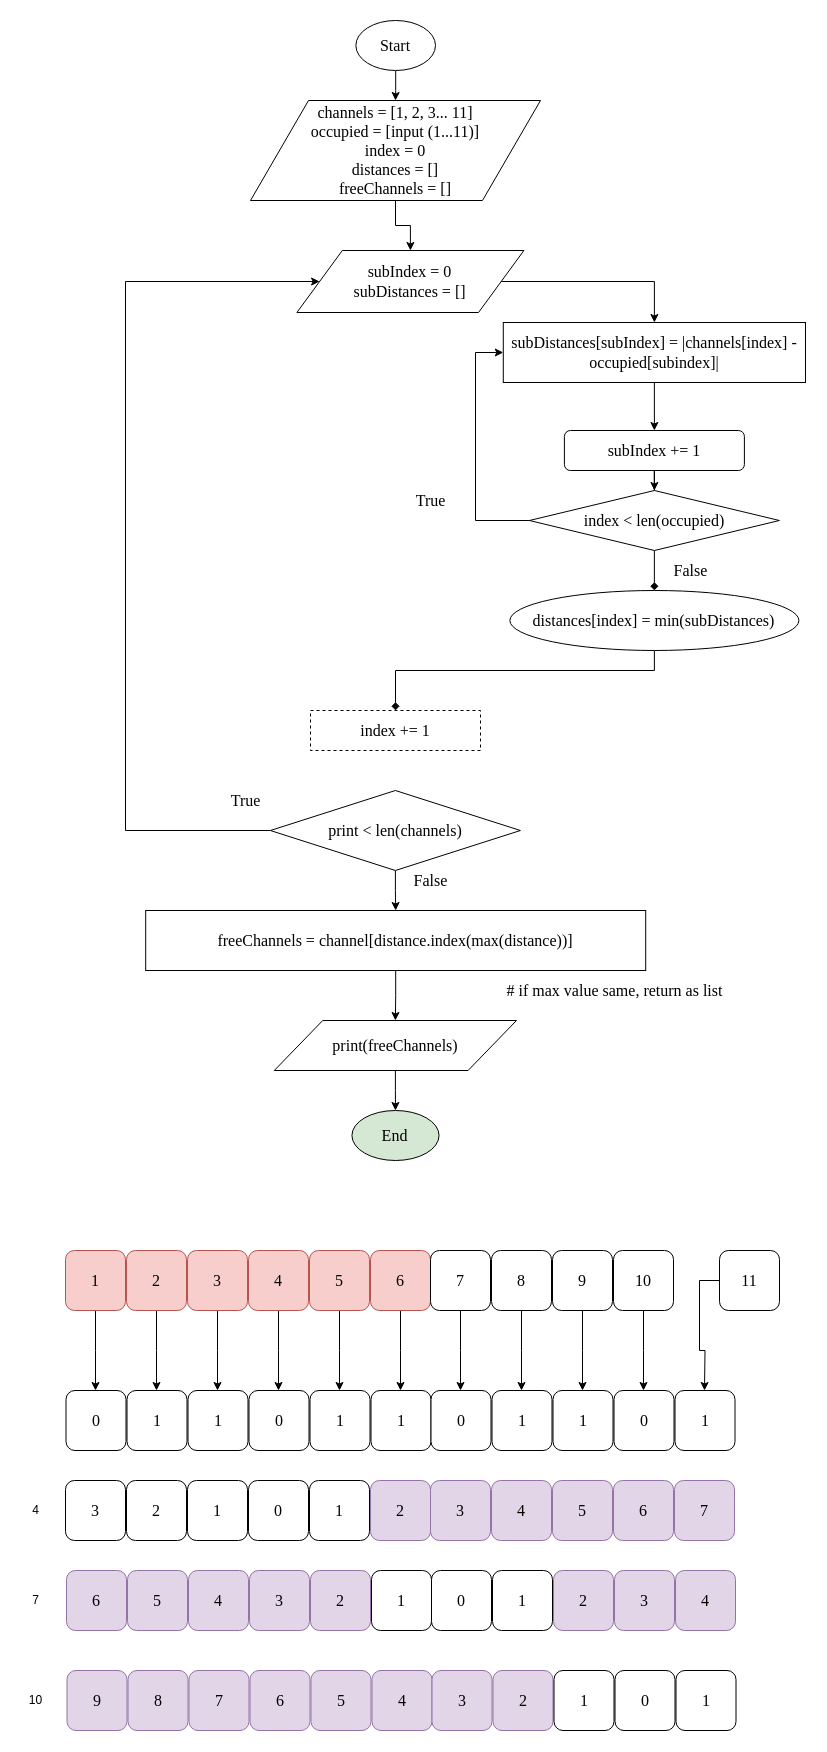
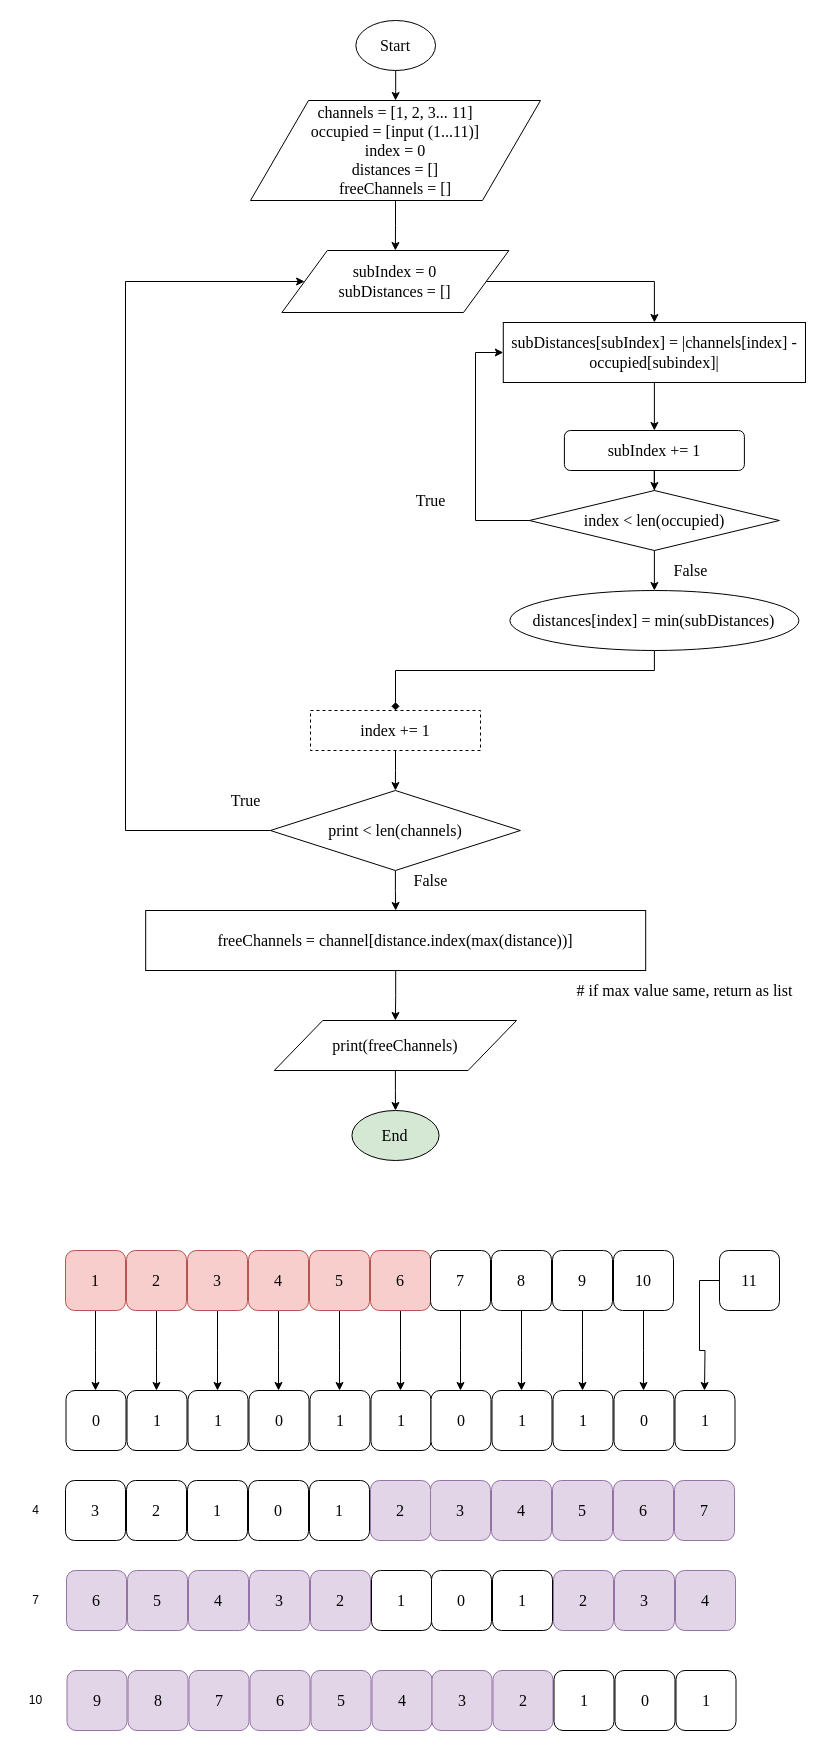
(410, 282) -> (395, 282)
(654, 582) -> (654, 582)
none -> (396, 767)
(614, 991) -> (684, 991)
